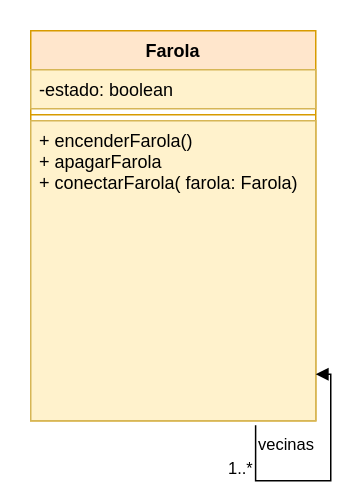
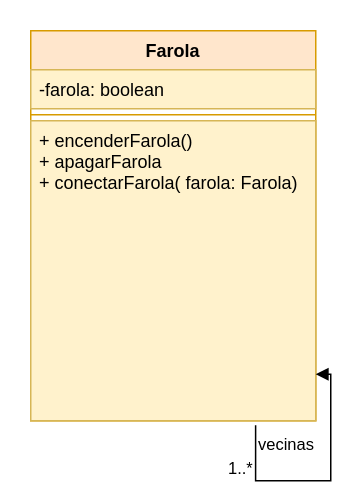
(113, 90) -> (110, 90)
